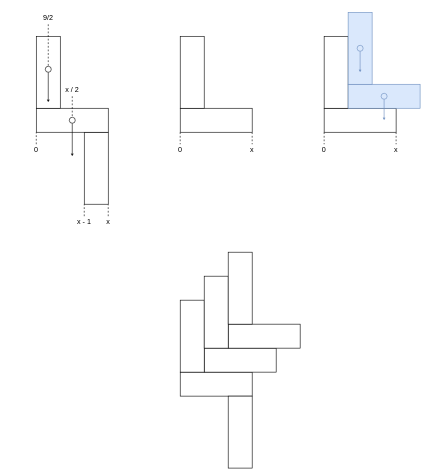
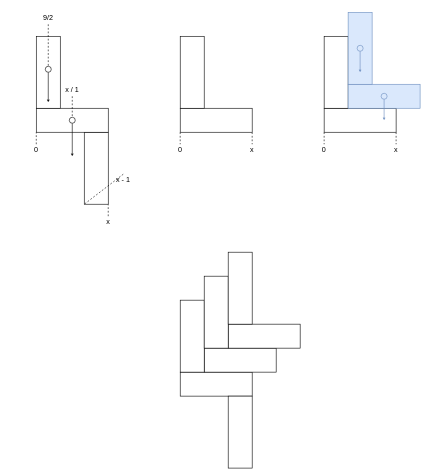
(72, 90) -> (72, 90)
(84, 222) -> (123, 180)
